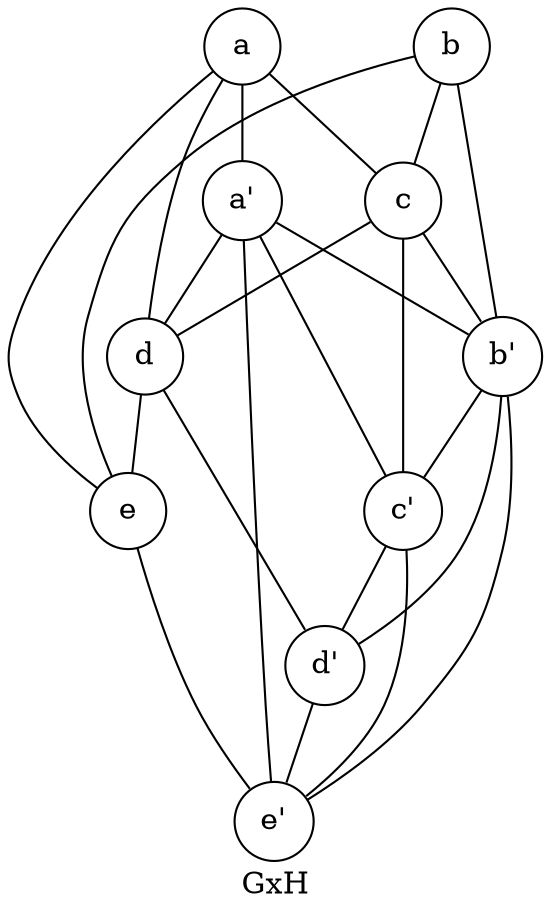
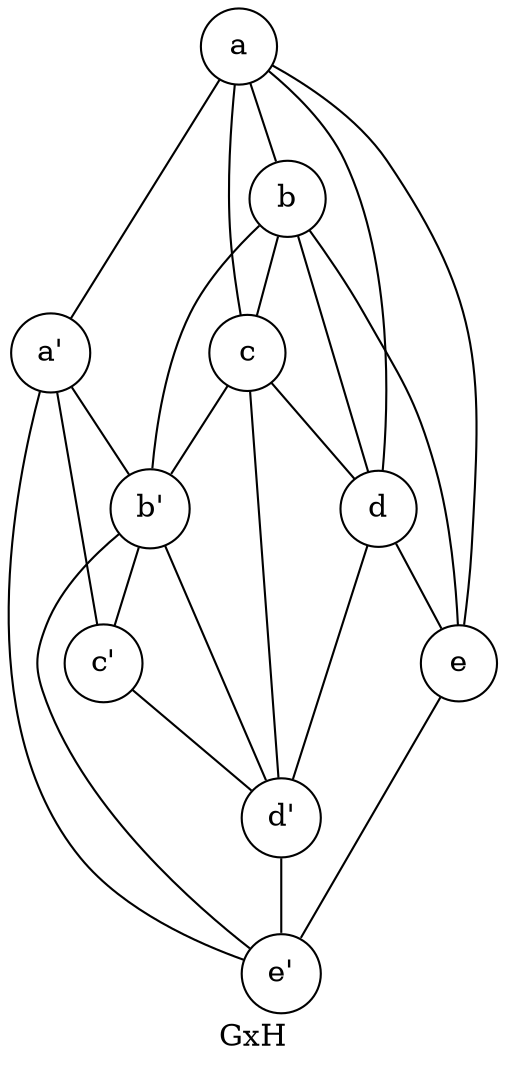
none -> (263, 122)
(193, 279) -> (333, 354)
(403, 355) -> (264, 584)
(391, 688) -> none
